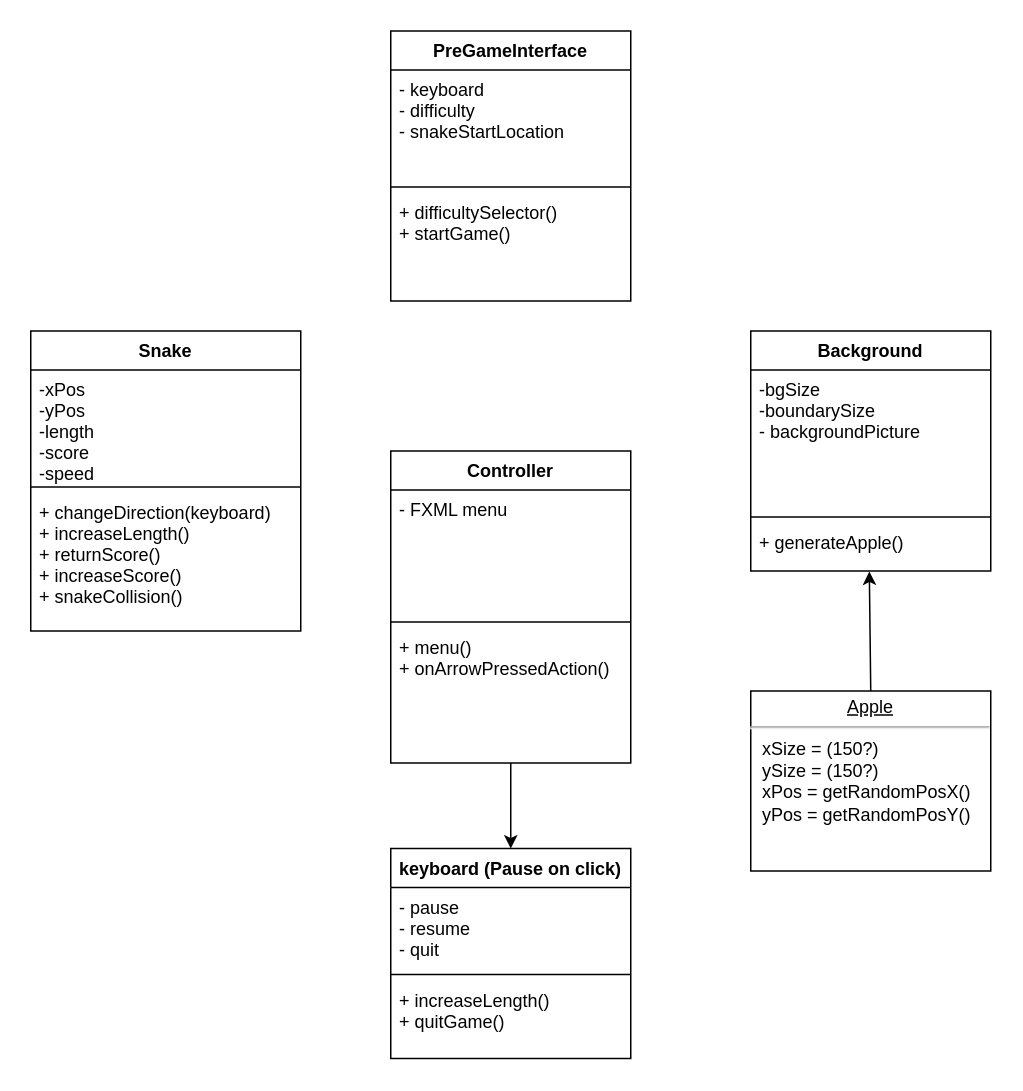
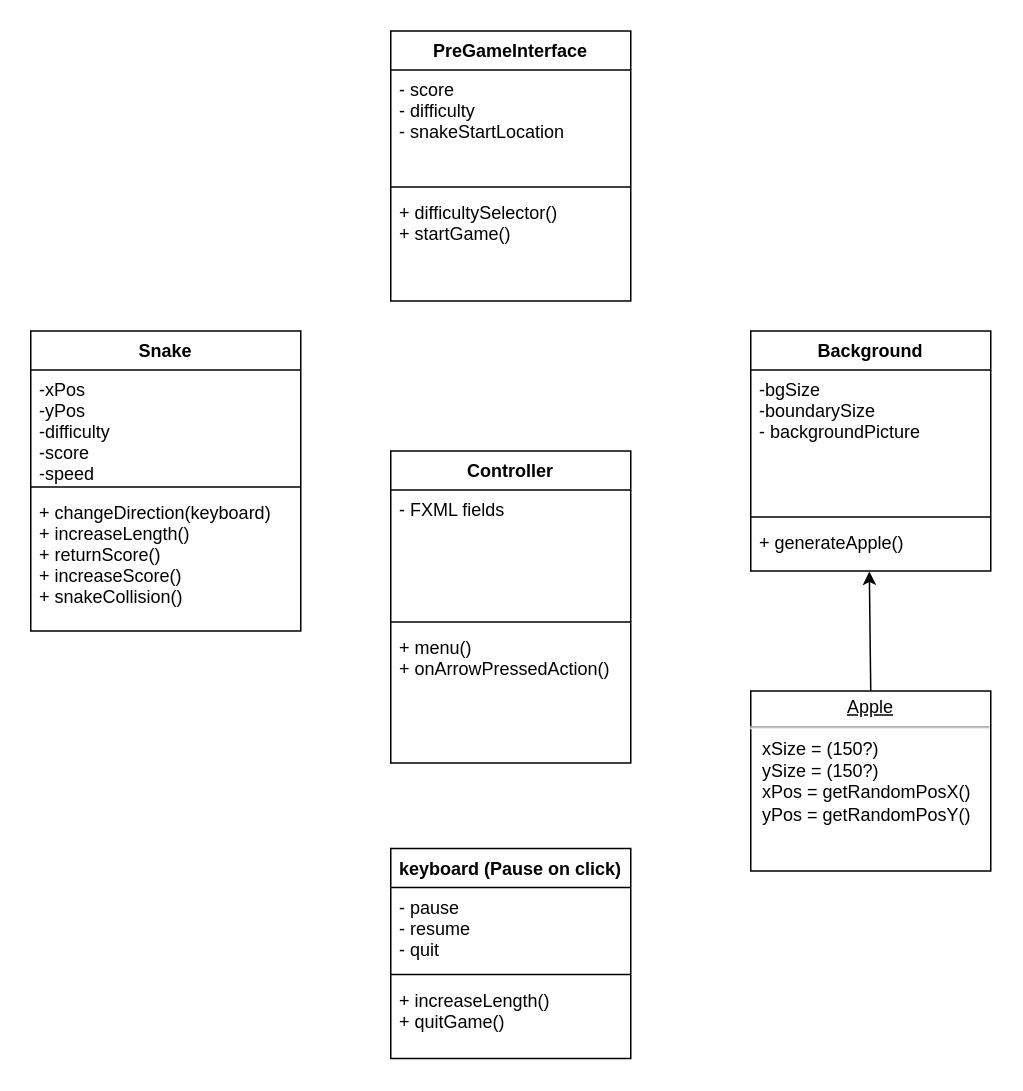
(447, 90) -> (432, 90)
(64, 390) -> (64, 390)
(450, 510) -> (455, 510)
(511, 801) -> none
